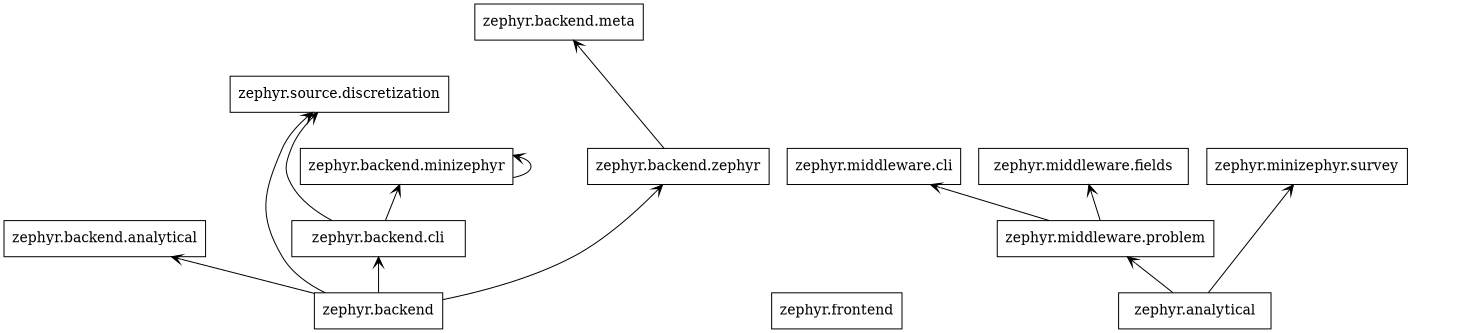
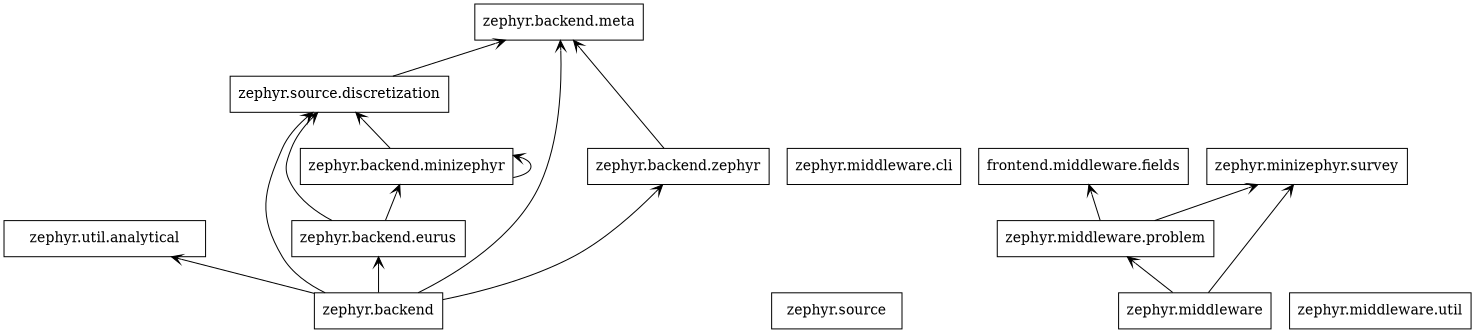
none -> (444, 60)
none -> (377, 134)
(1084, 166) -> (1084, 166)
none -> (533, 197)
(995, 204) -> (1201, 204)
(105, 239) -> (105, 239)
(379, 239) -> (379, 239)
(837, 311) -> (837, 311)
(1195, 311) -> (1195, 311)
none -> (1380, 311)
